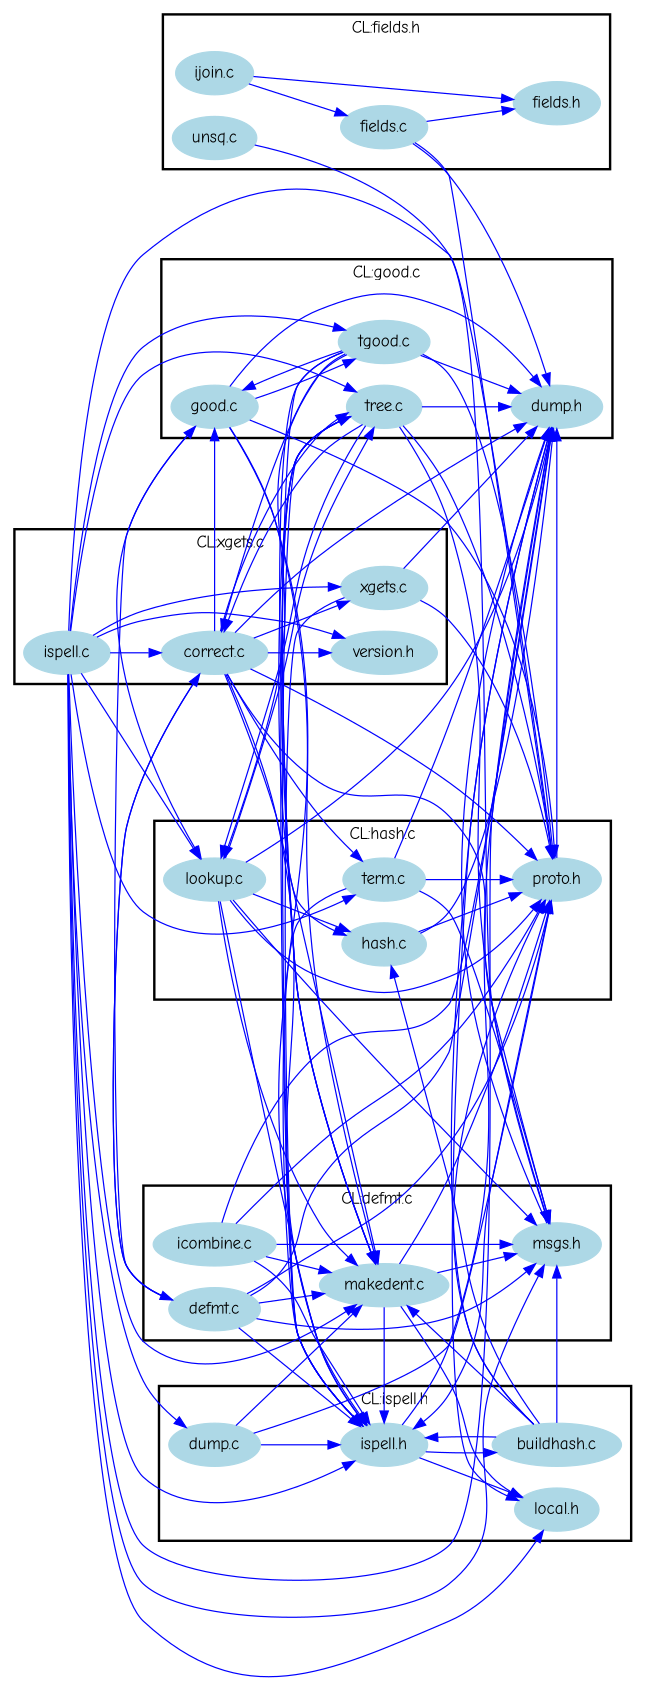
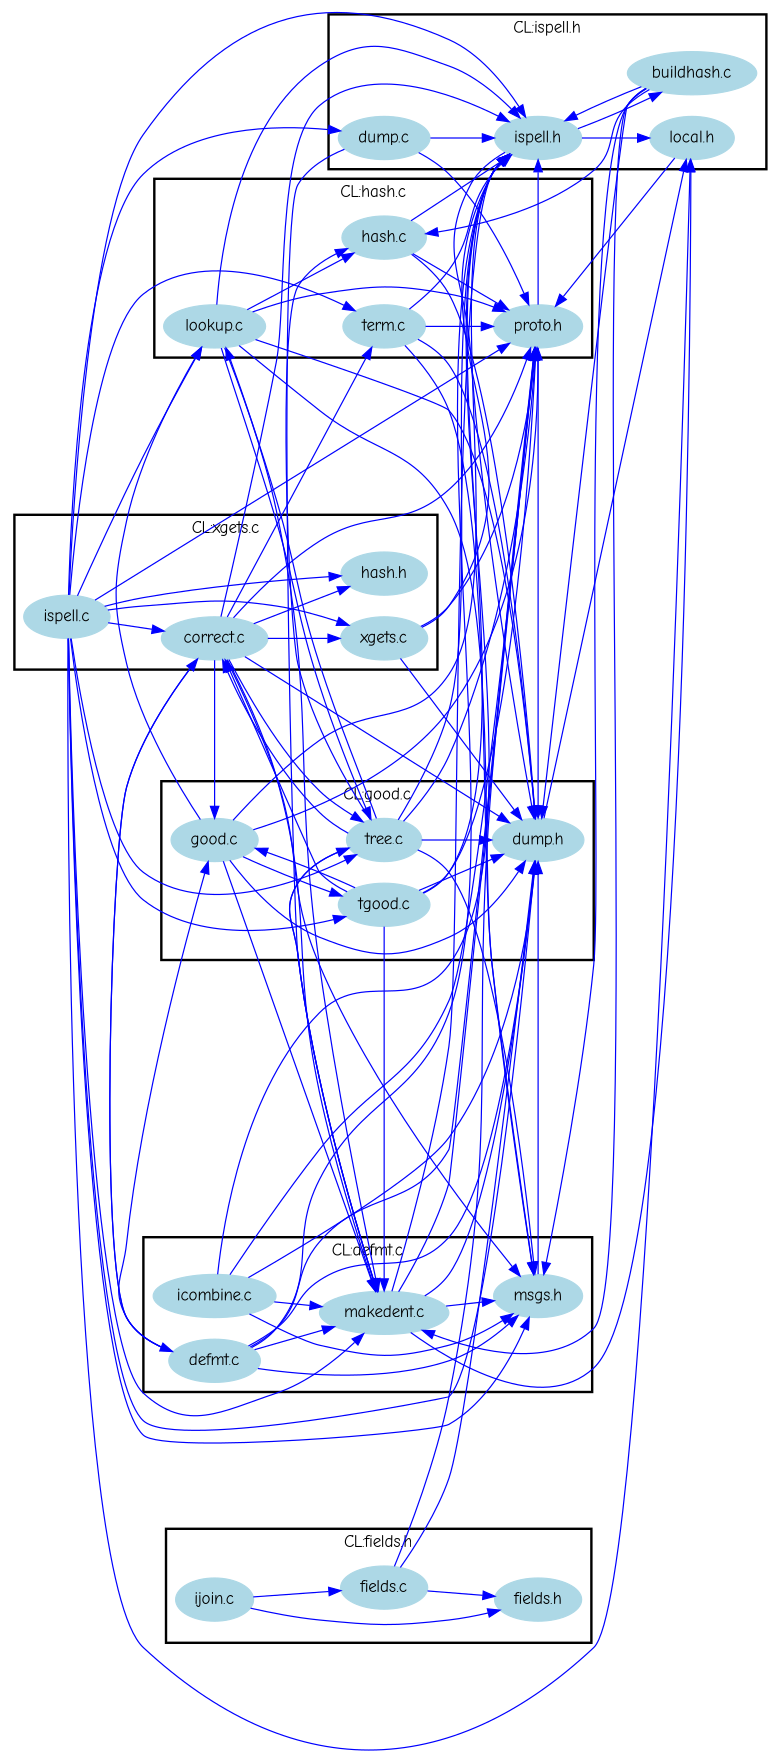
(215, 138) -> none
none -> (454, 193)
(284, 593) -> none
(384, 653) -> (384, 574)
(472, 1091) -> (625, 220)
none -> (503, 1094)
